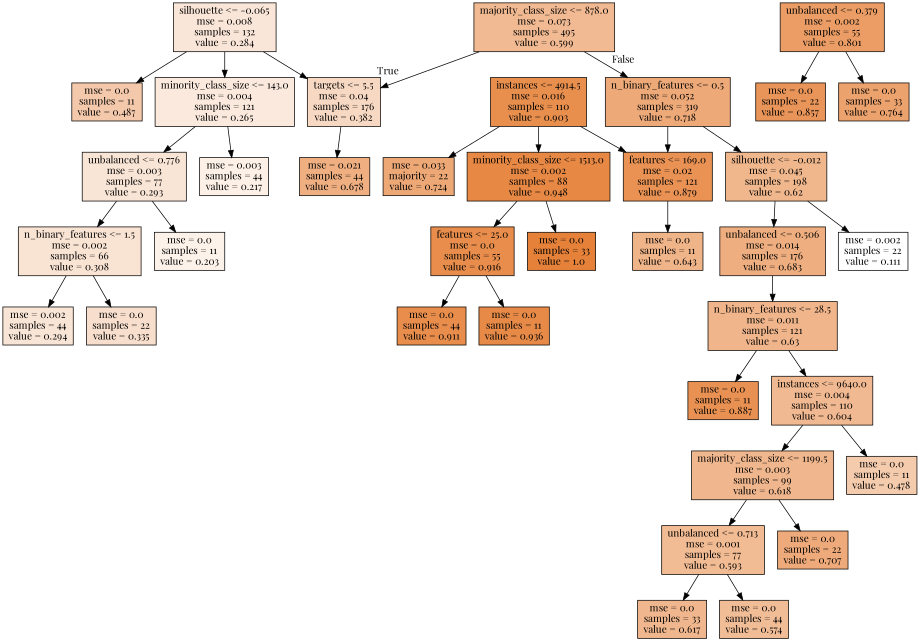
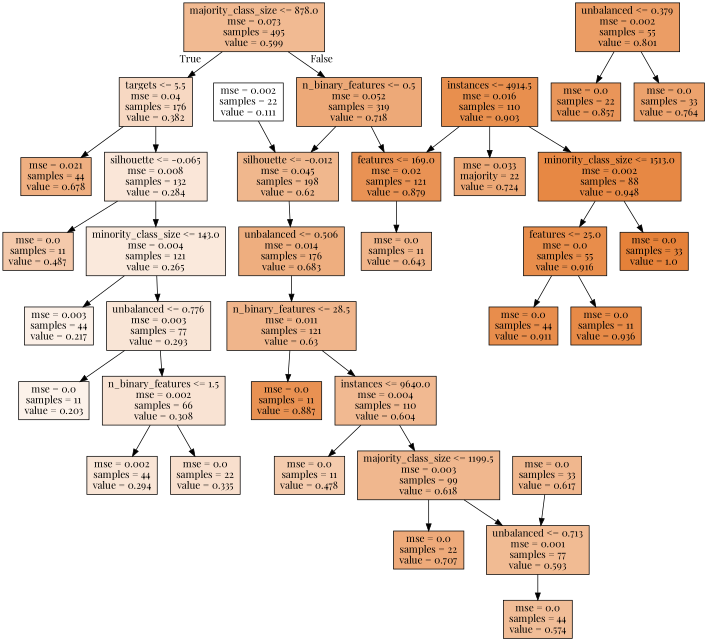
(282, 63) -> (156, 136)
(825, 215) -> (265, 133)
(693, 584) -> (543, 506)
